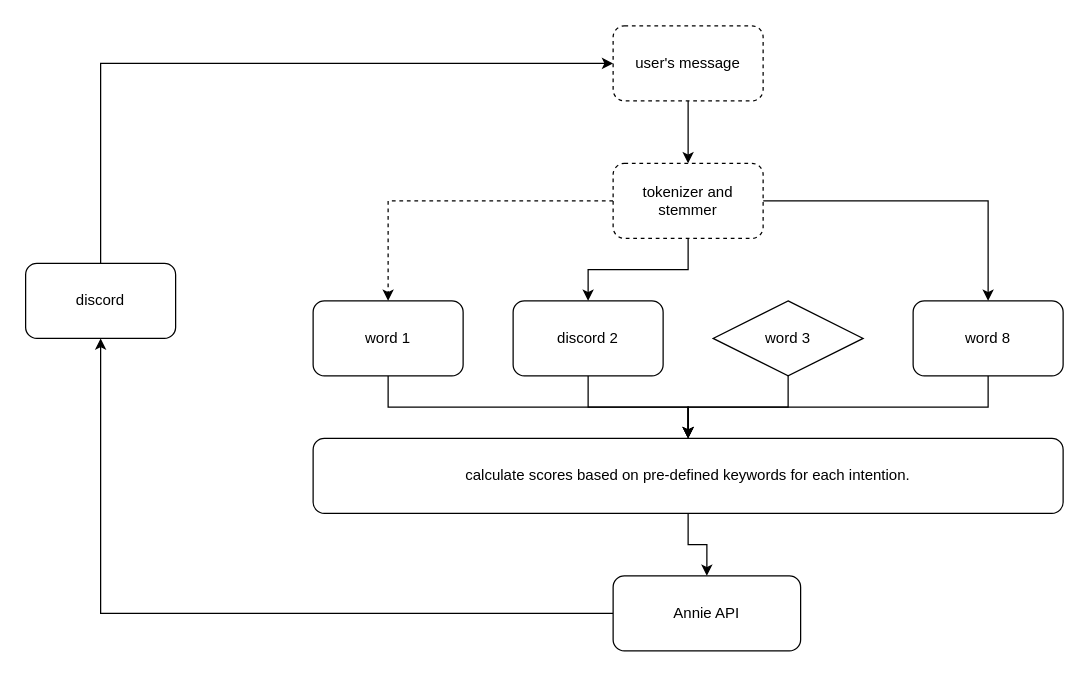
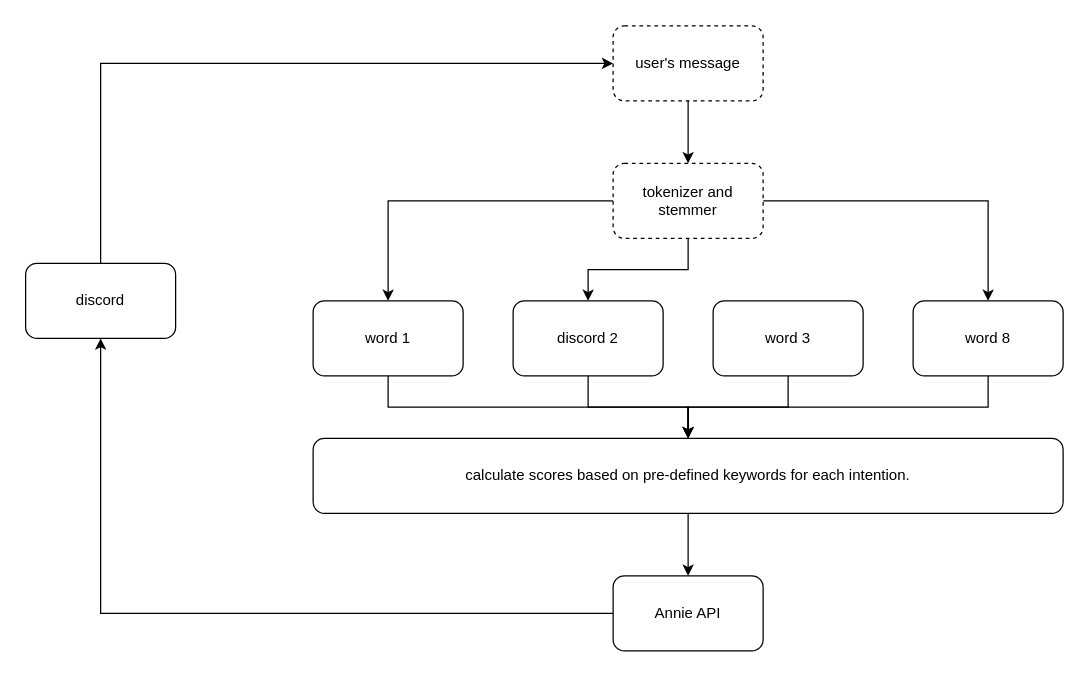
(454, 201) -> (454, 201)
(788, 338) -> (788, 338)
(707, 613) -> (688, 613)
